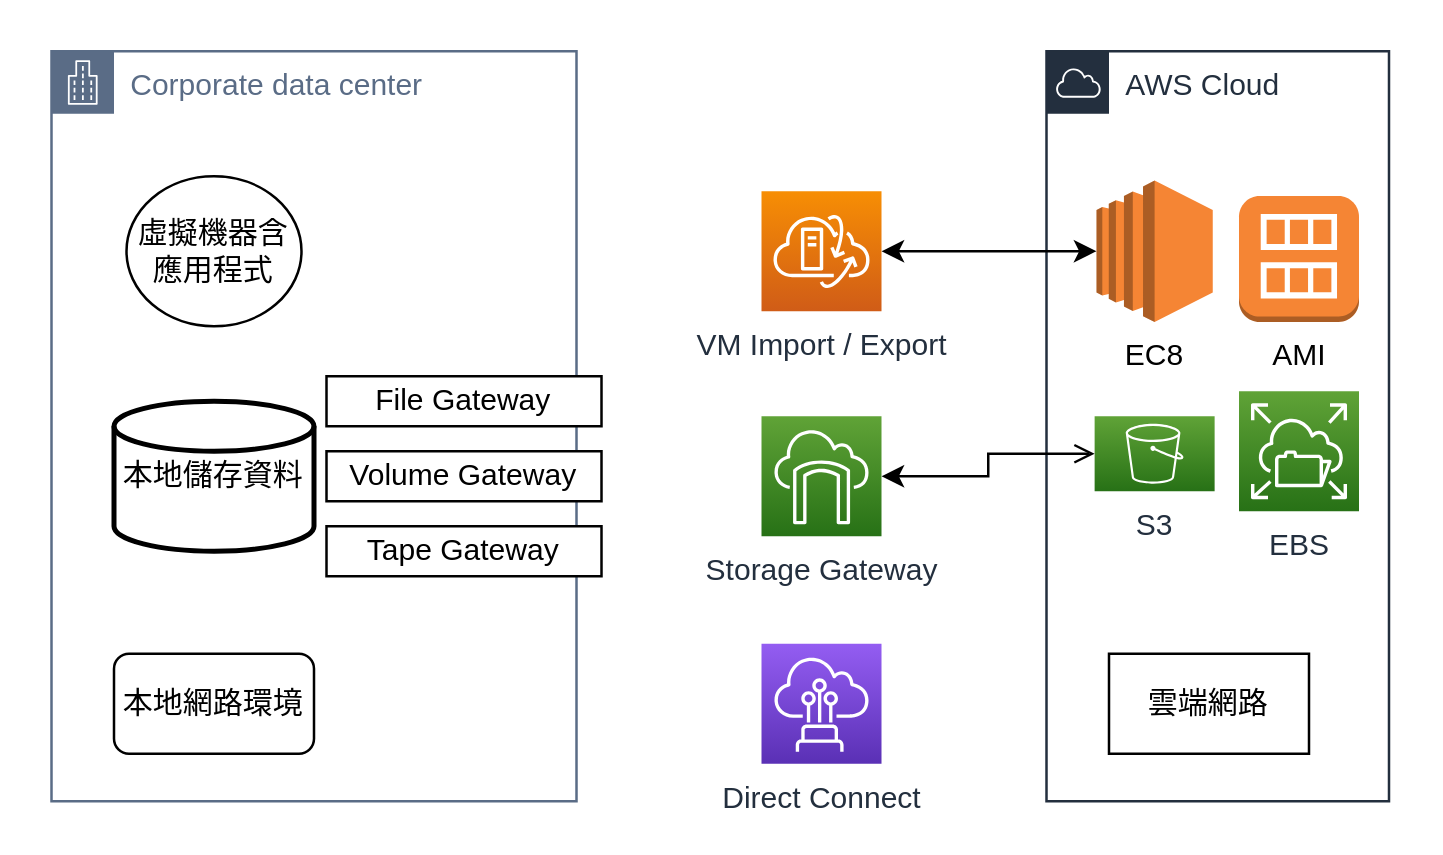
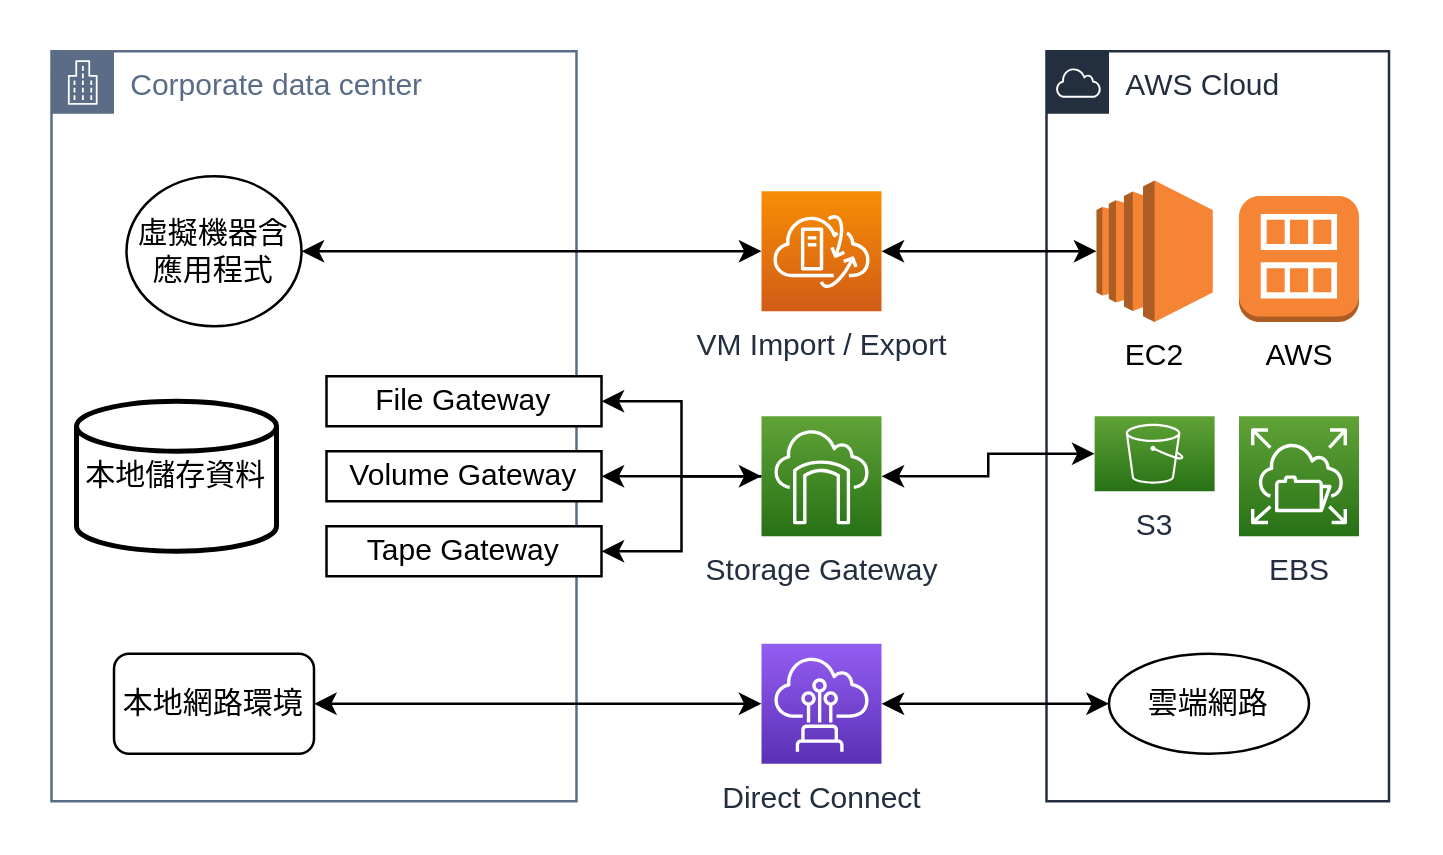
none -> (444, 251)
(1155, 357) -> (1155, 357)
(1300, 357) -> (1300, 357)
none -> (681, 404)
(1299, 451) -> (1299, 476)
(1080, 454) -> (1076, 454)
(214, 476) -> (176, 476)
none -> (647, 476)
none -> (681, 547)
none -> (451, 704)
none -> (994, 704)
(1209, 704) -> (1209, 704)
